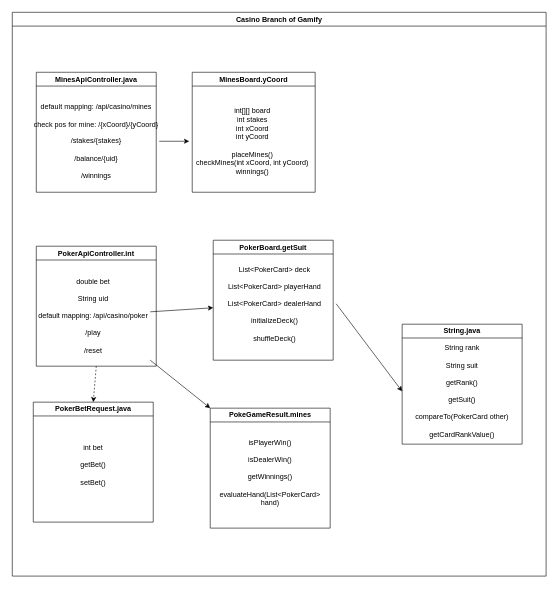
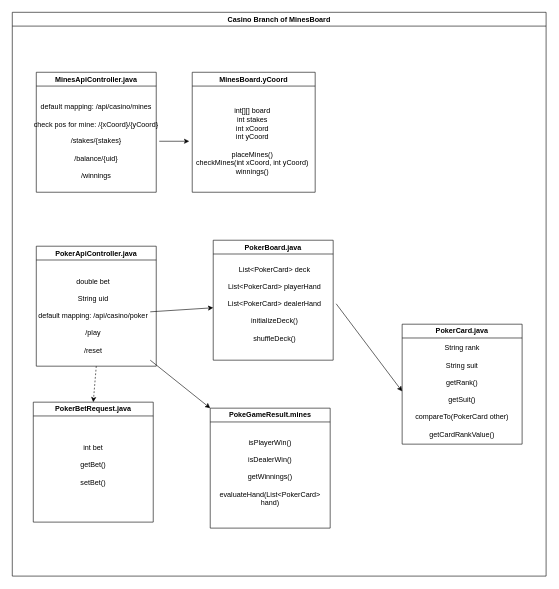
(279, 20) -> (279, 20)
(273, 248) -> (273, 248)
(96, 254) -> (96, 254)
(462, 332) -> (462, 332)
